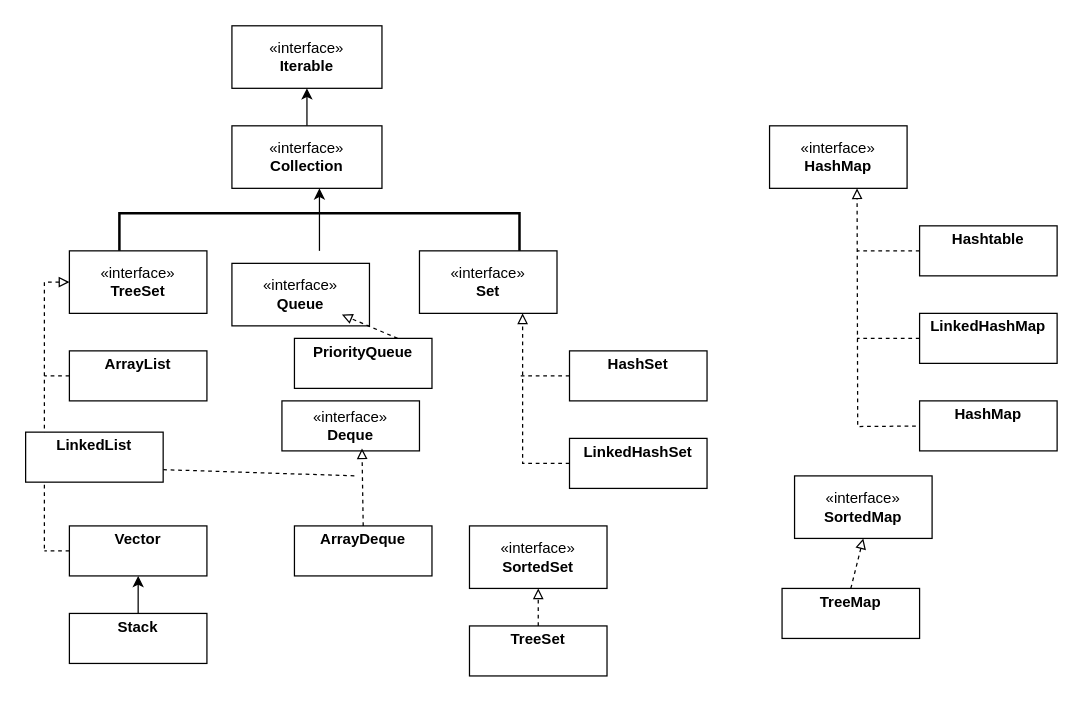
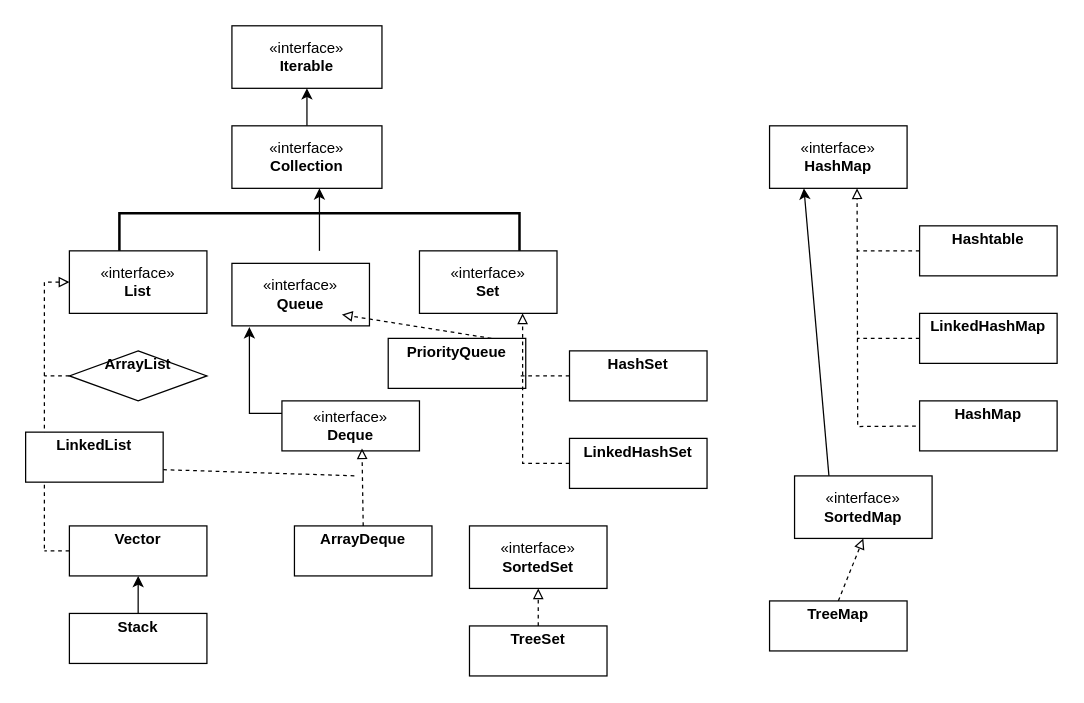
(138, 282) -> (138, 282)
none -> (817, 336)
(363, 363) -> (457, 363)
(138, 376) -> (138, 376)
none -> (249, 390)
(851, 613) -> (838, 626)
